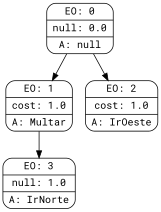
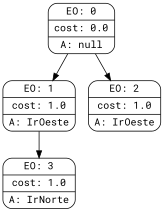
(80, 28) -> (81, 28)
(39, 122) -> (39, 122)
(39, 183) -> (39, 183)
